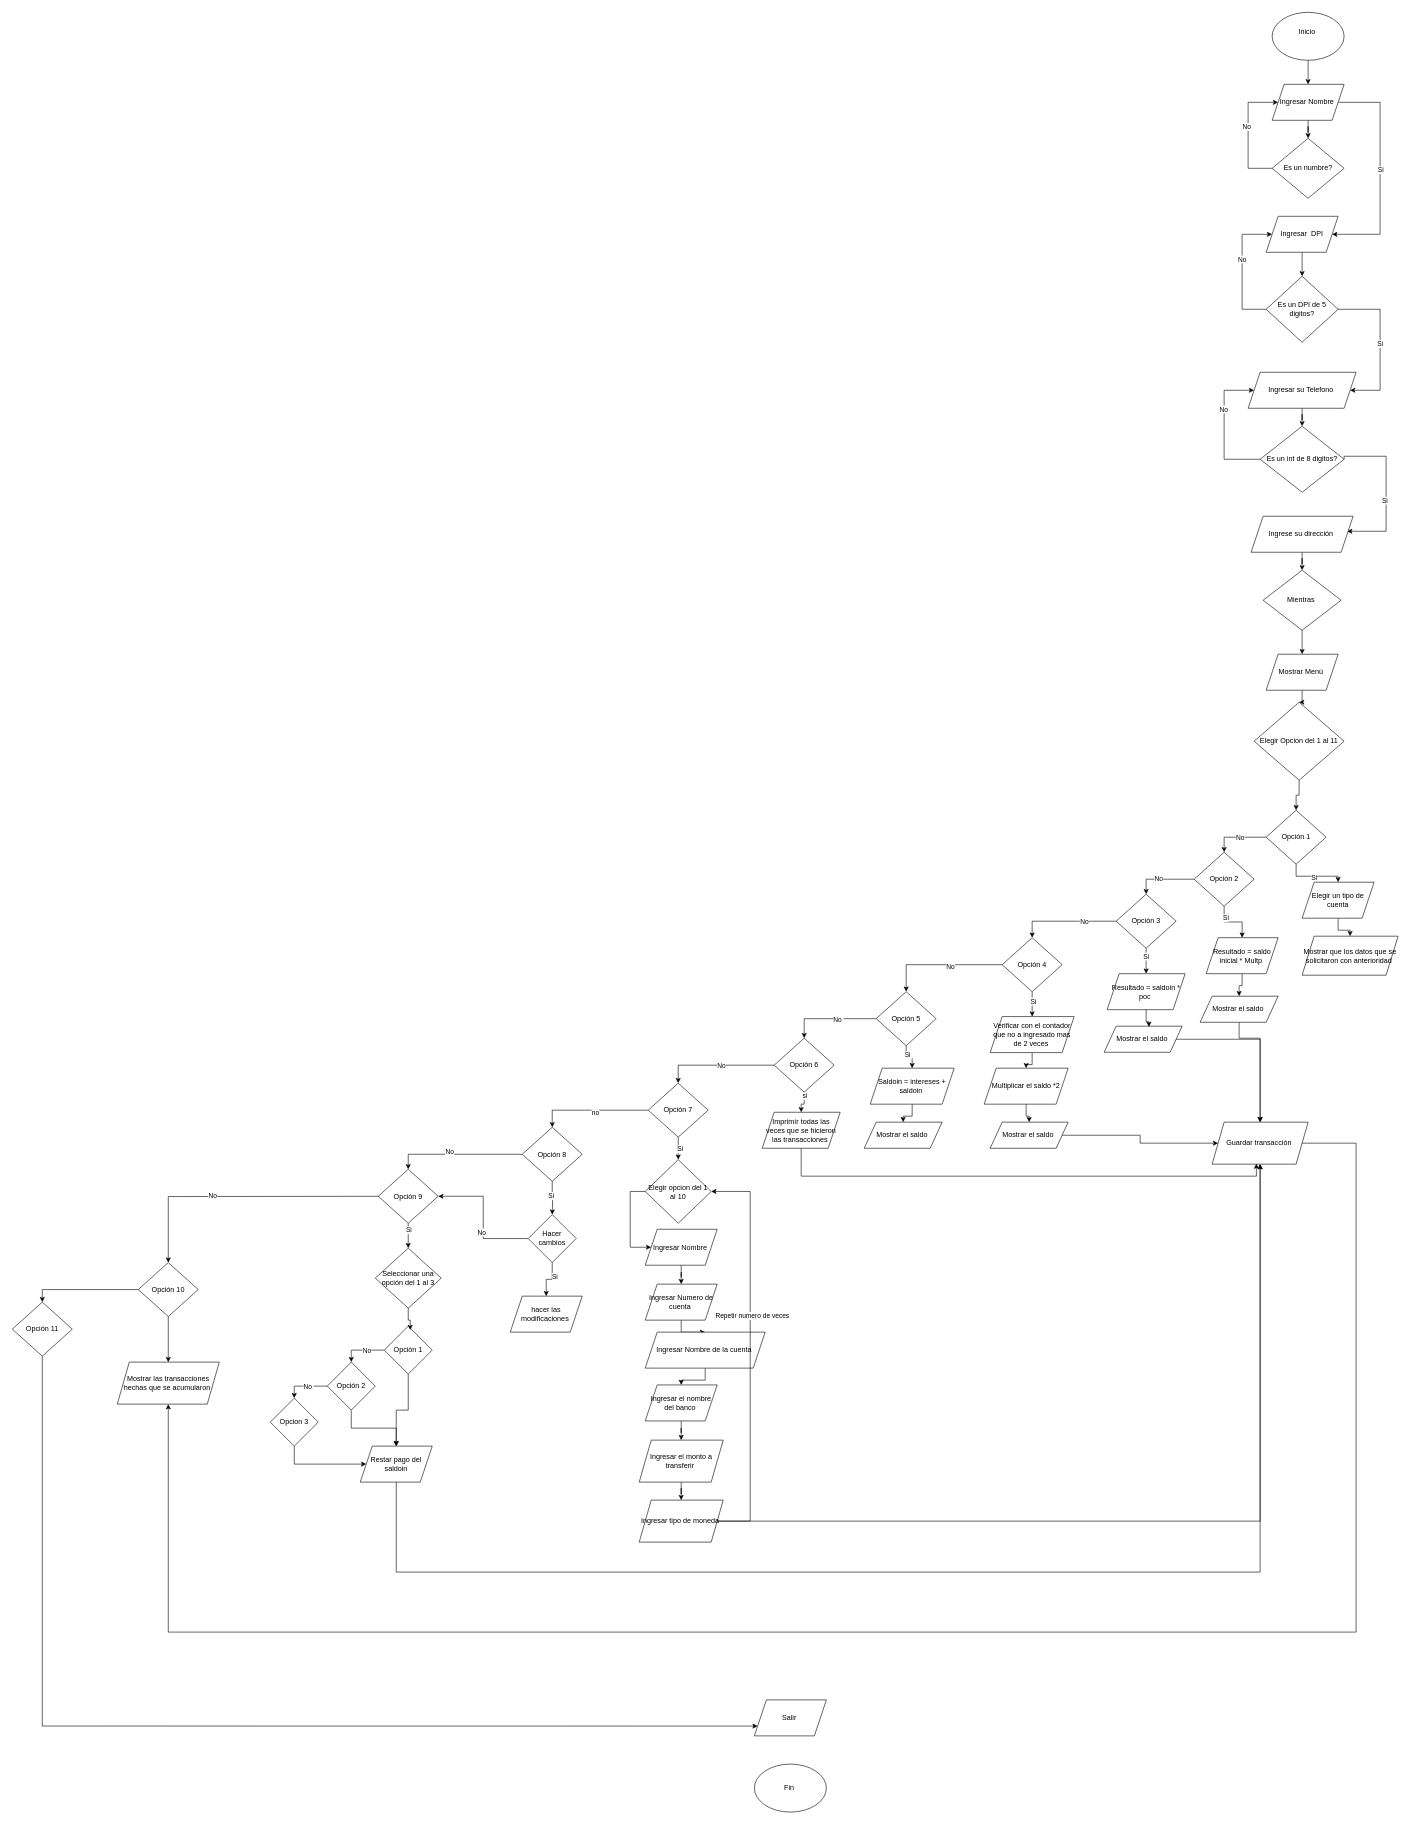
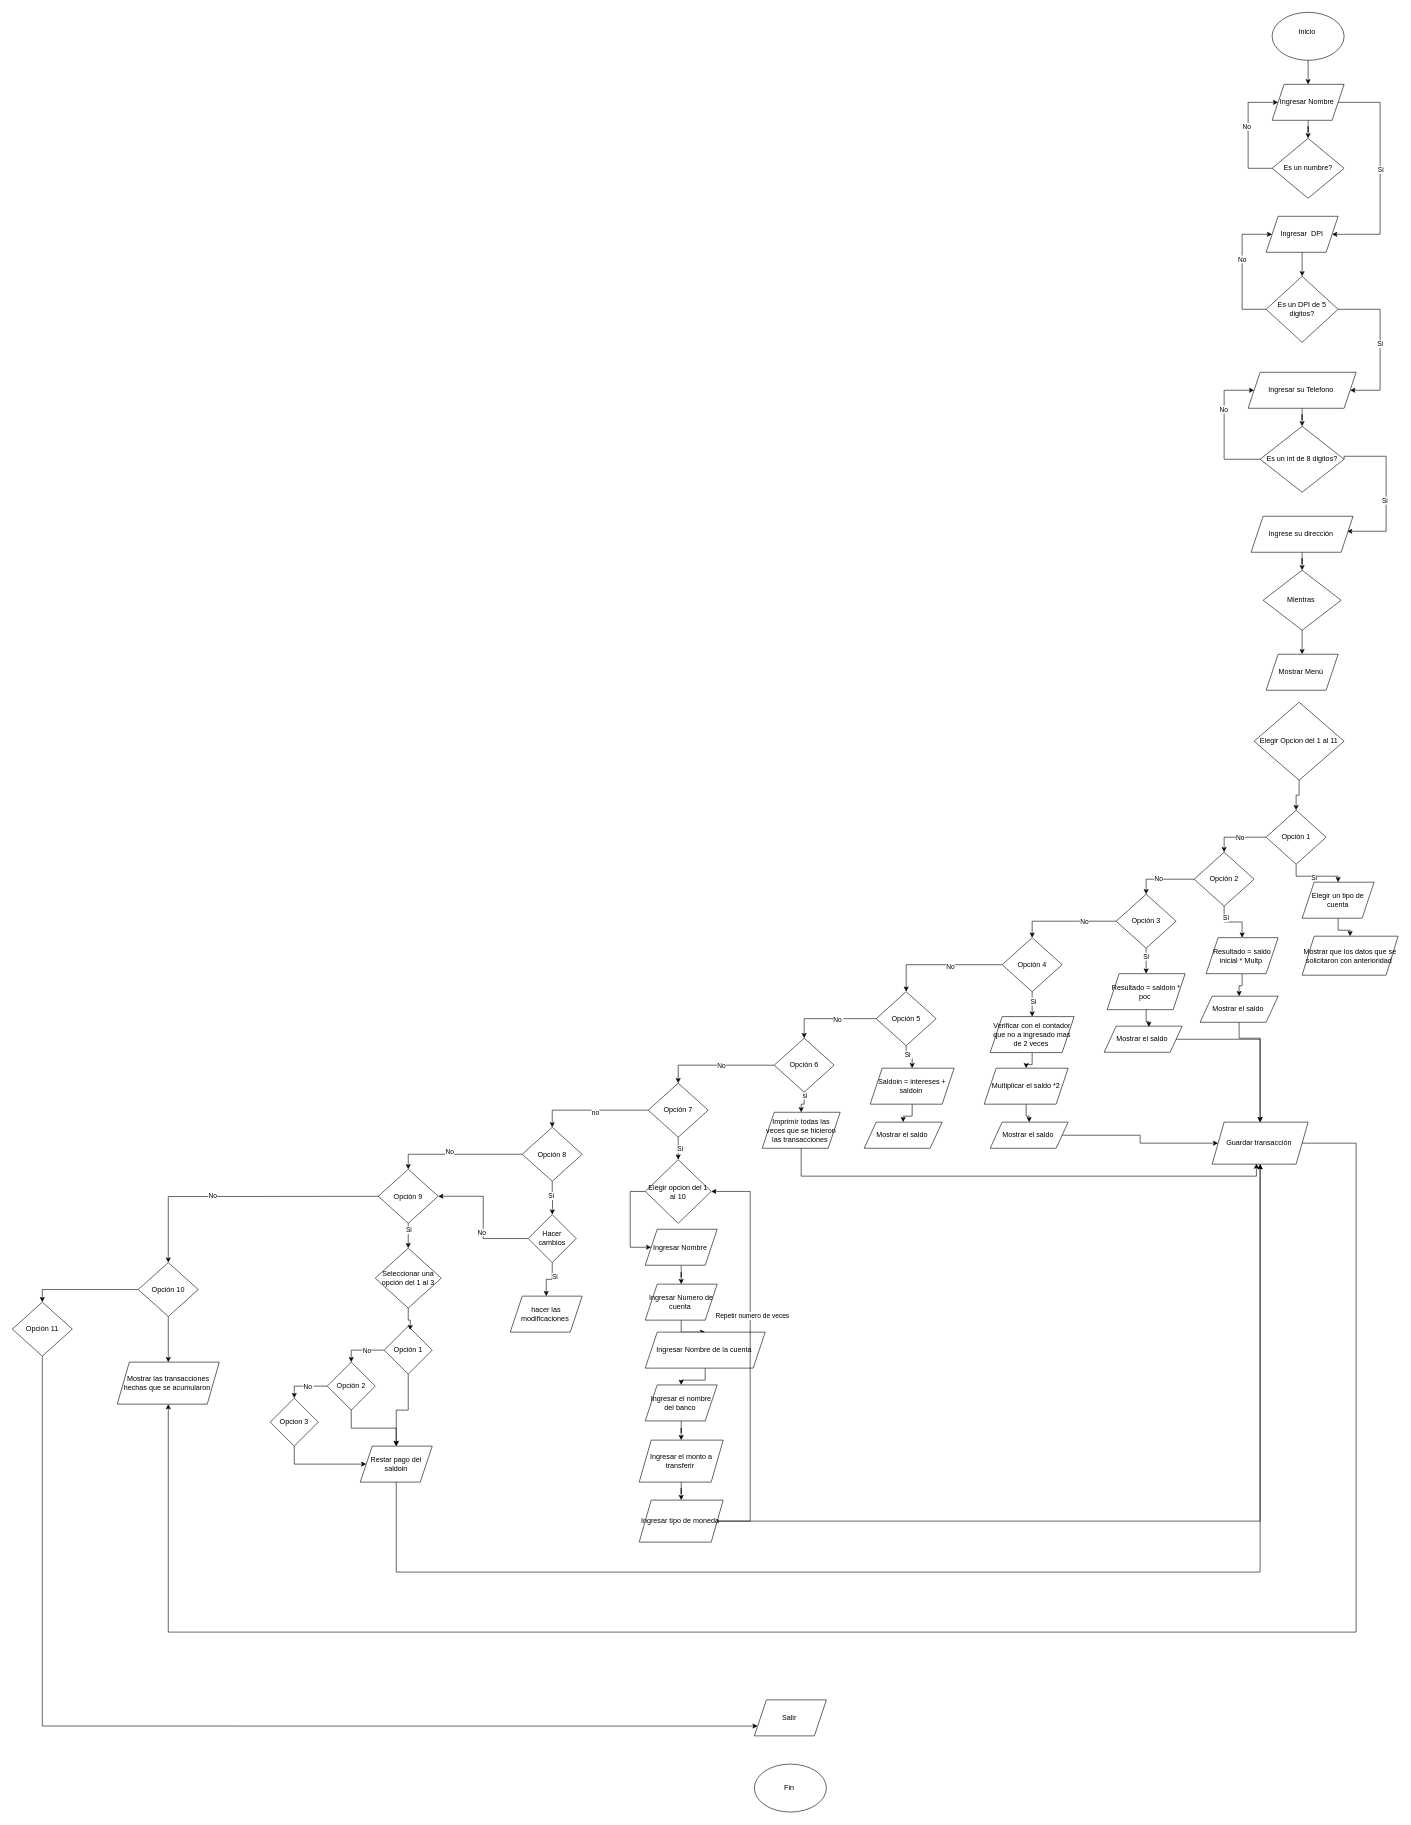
(1302, 700) -> none
